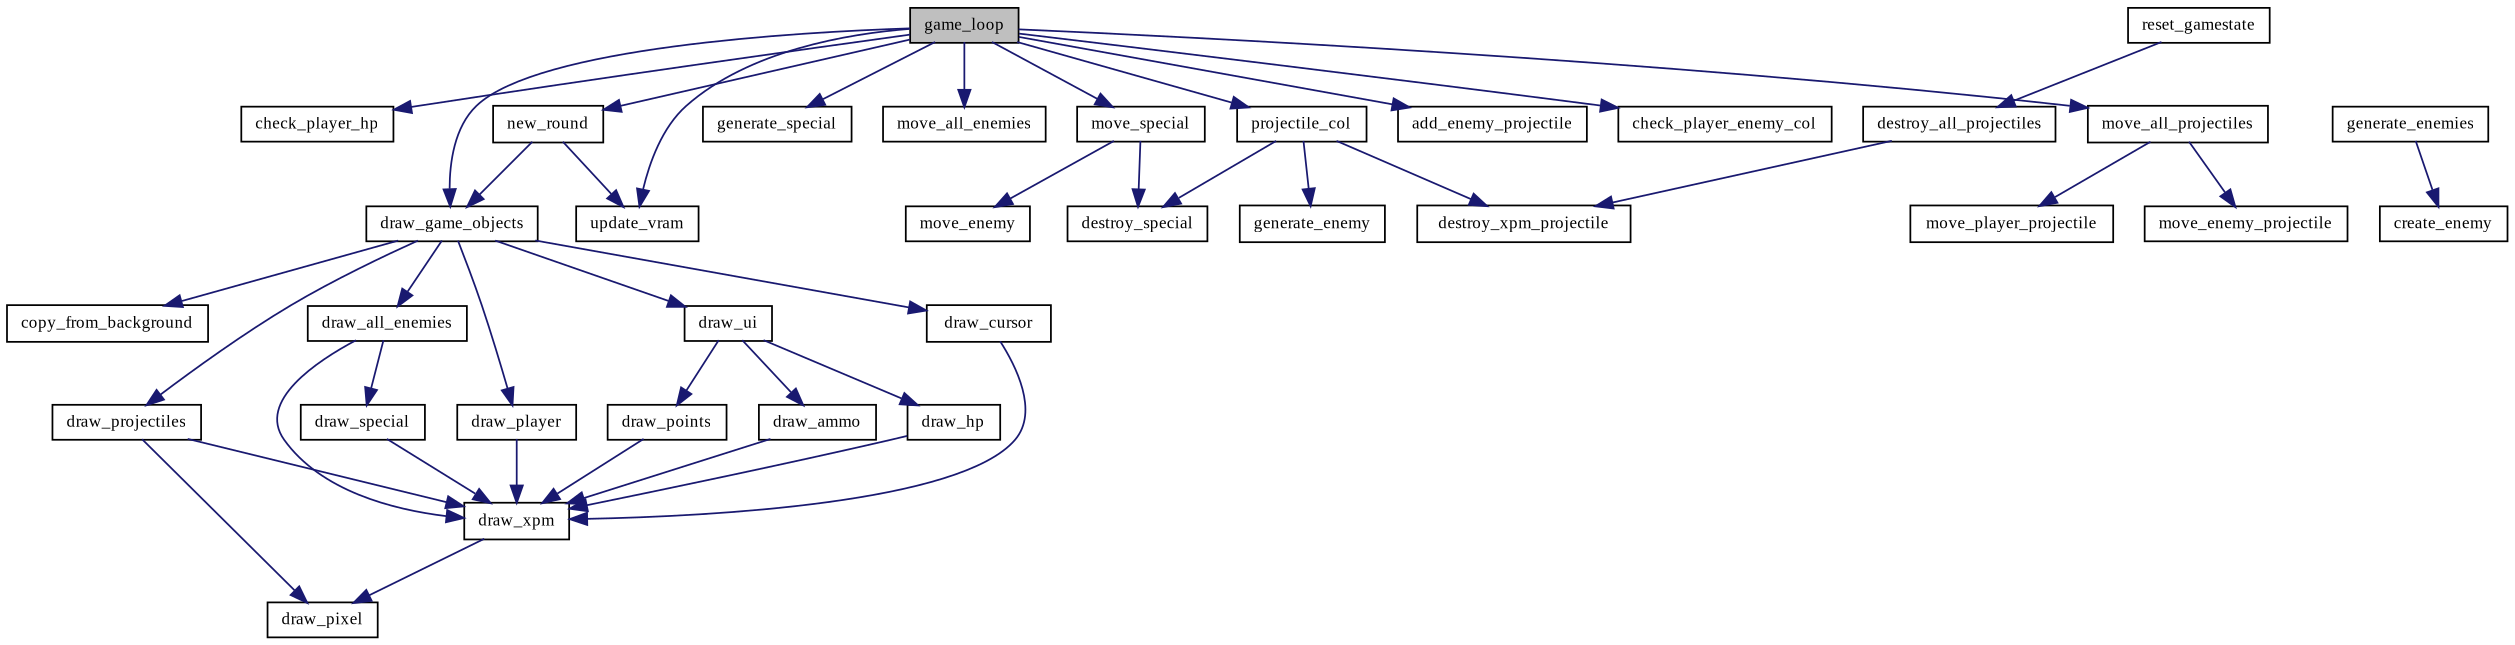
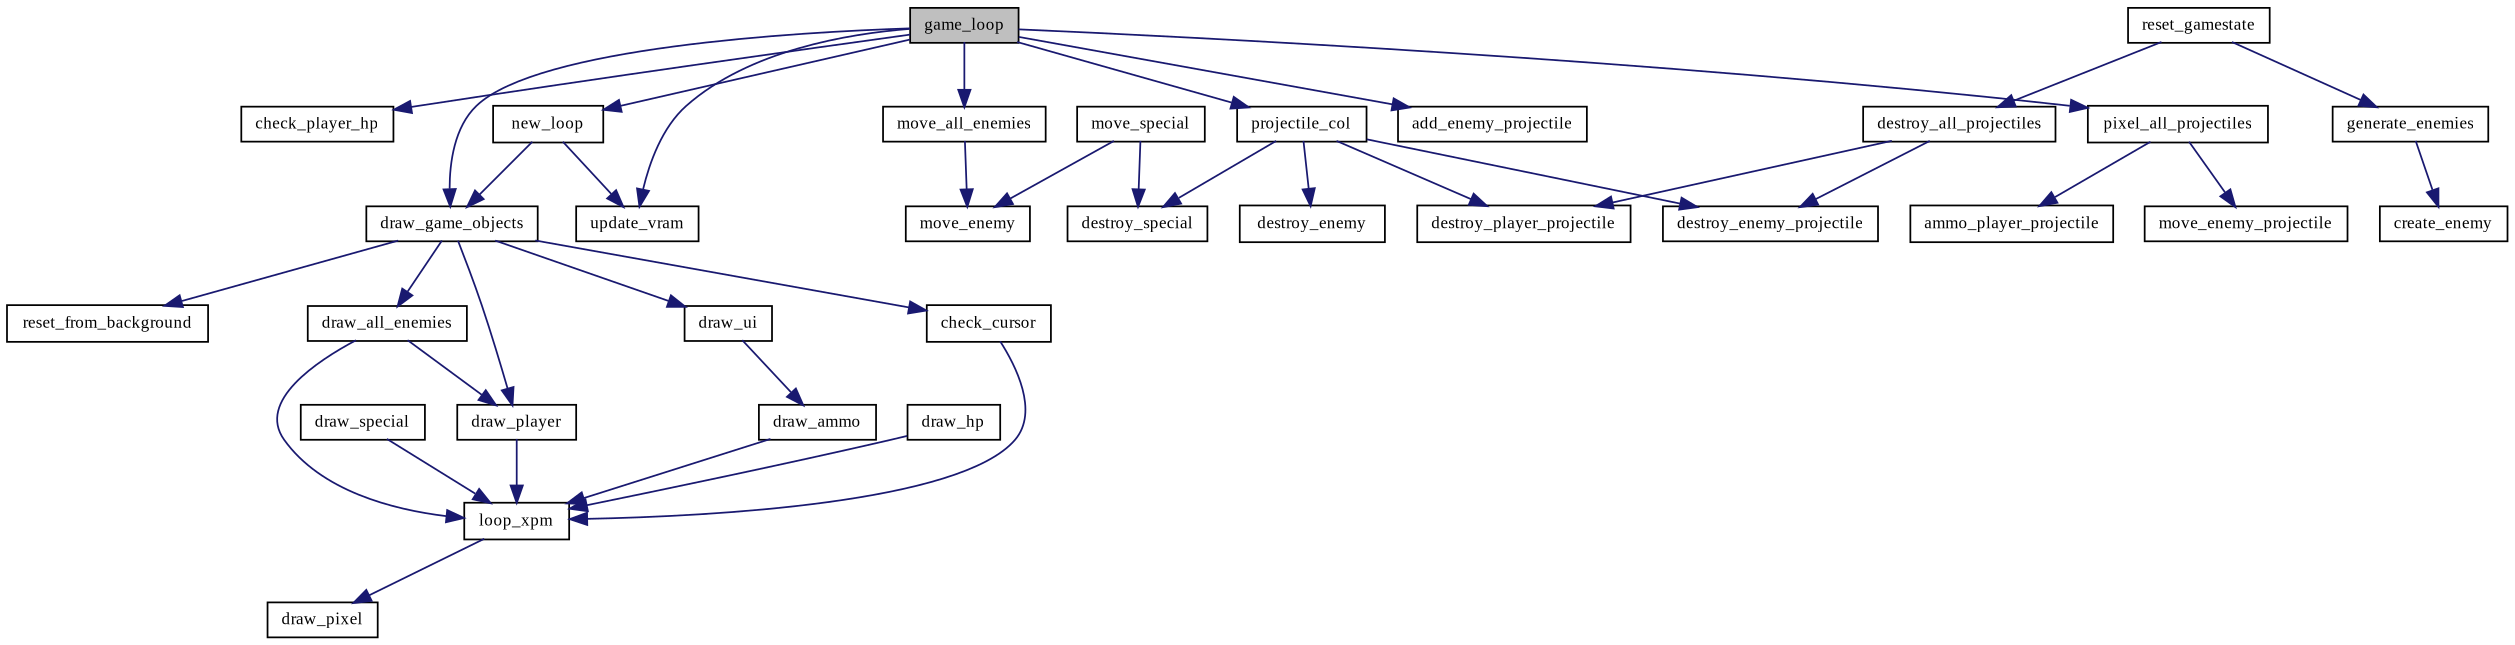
(1045, 70) -> none
none -> (2296, 71)
(548, 124) -> (548, 124)
(777, 124) -> none
(1725, 124) -> none
(2178, 124) -> (2178, 124)
none -> (966, 165)
(1312, 224) -> (1312, 224)
(1524, 224) -> (1524, 224)
none -> (1770, 224)
(2012, 224) -> (2012, 224)
(108, 323) -> (108, 323)
(989, 323) -> (989, 323)
(377, 364) -> (445, 367)
(833, 369) -> none
(127, 422) -> none
(667, 422) -> none
(517, 521) -> (517, 521)
